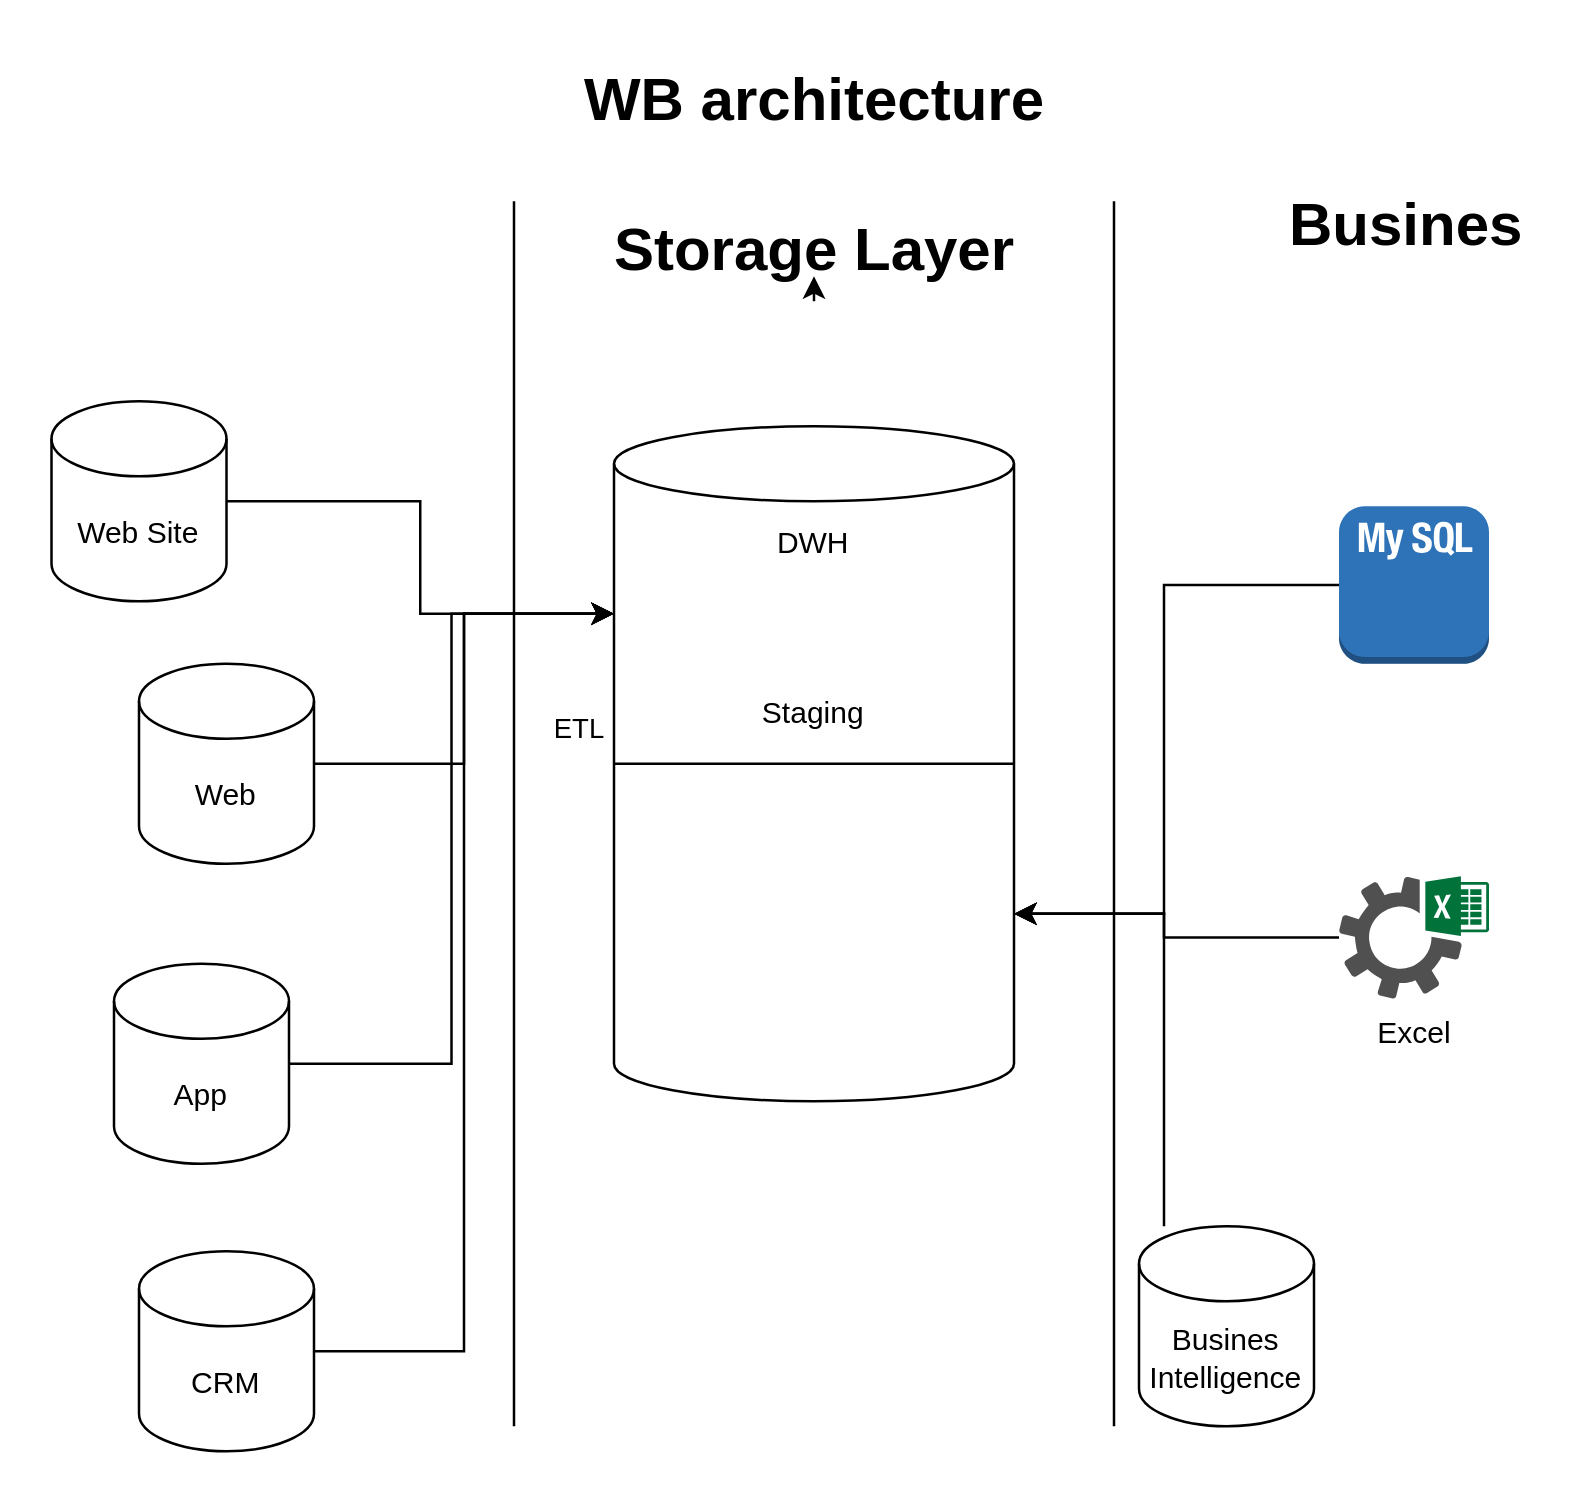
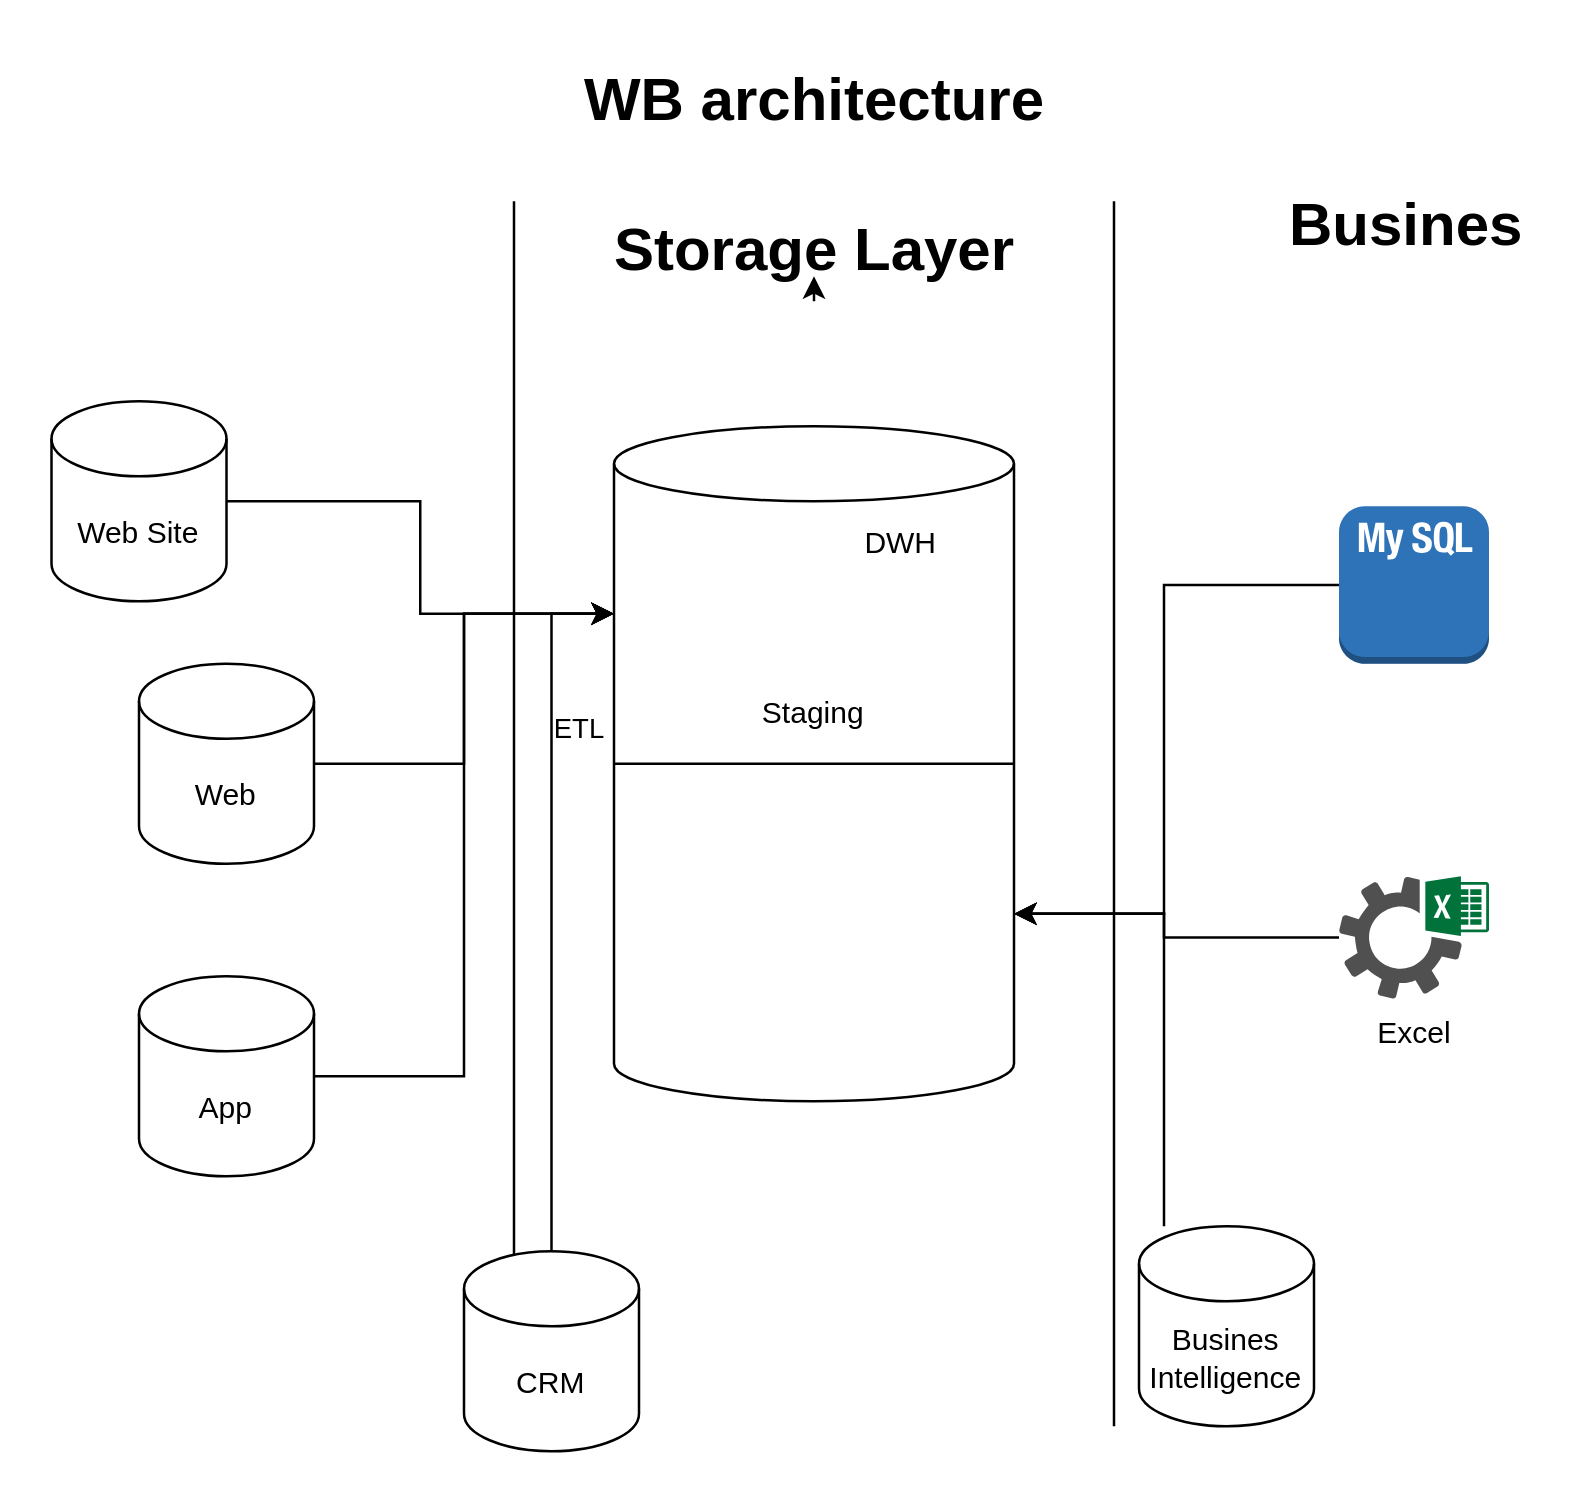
(814, 544) -> (901, 544)
(201, 1064) -> (226, 1076)
(226, 1351) -> (551, 1351)
